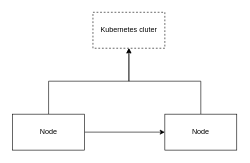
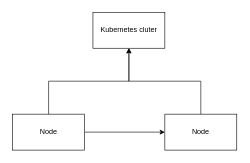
(129, 30) -> (129, 30)
